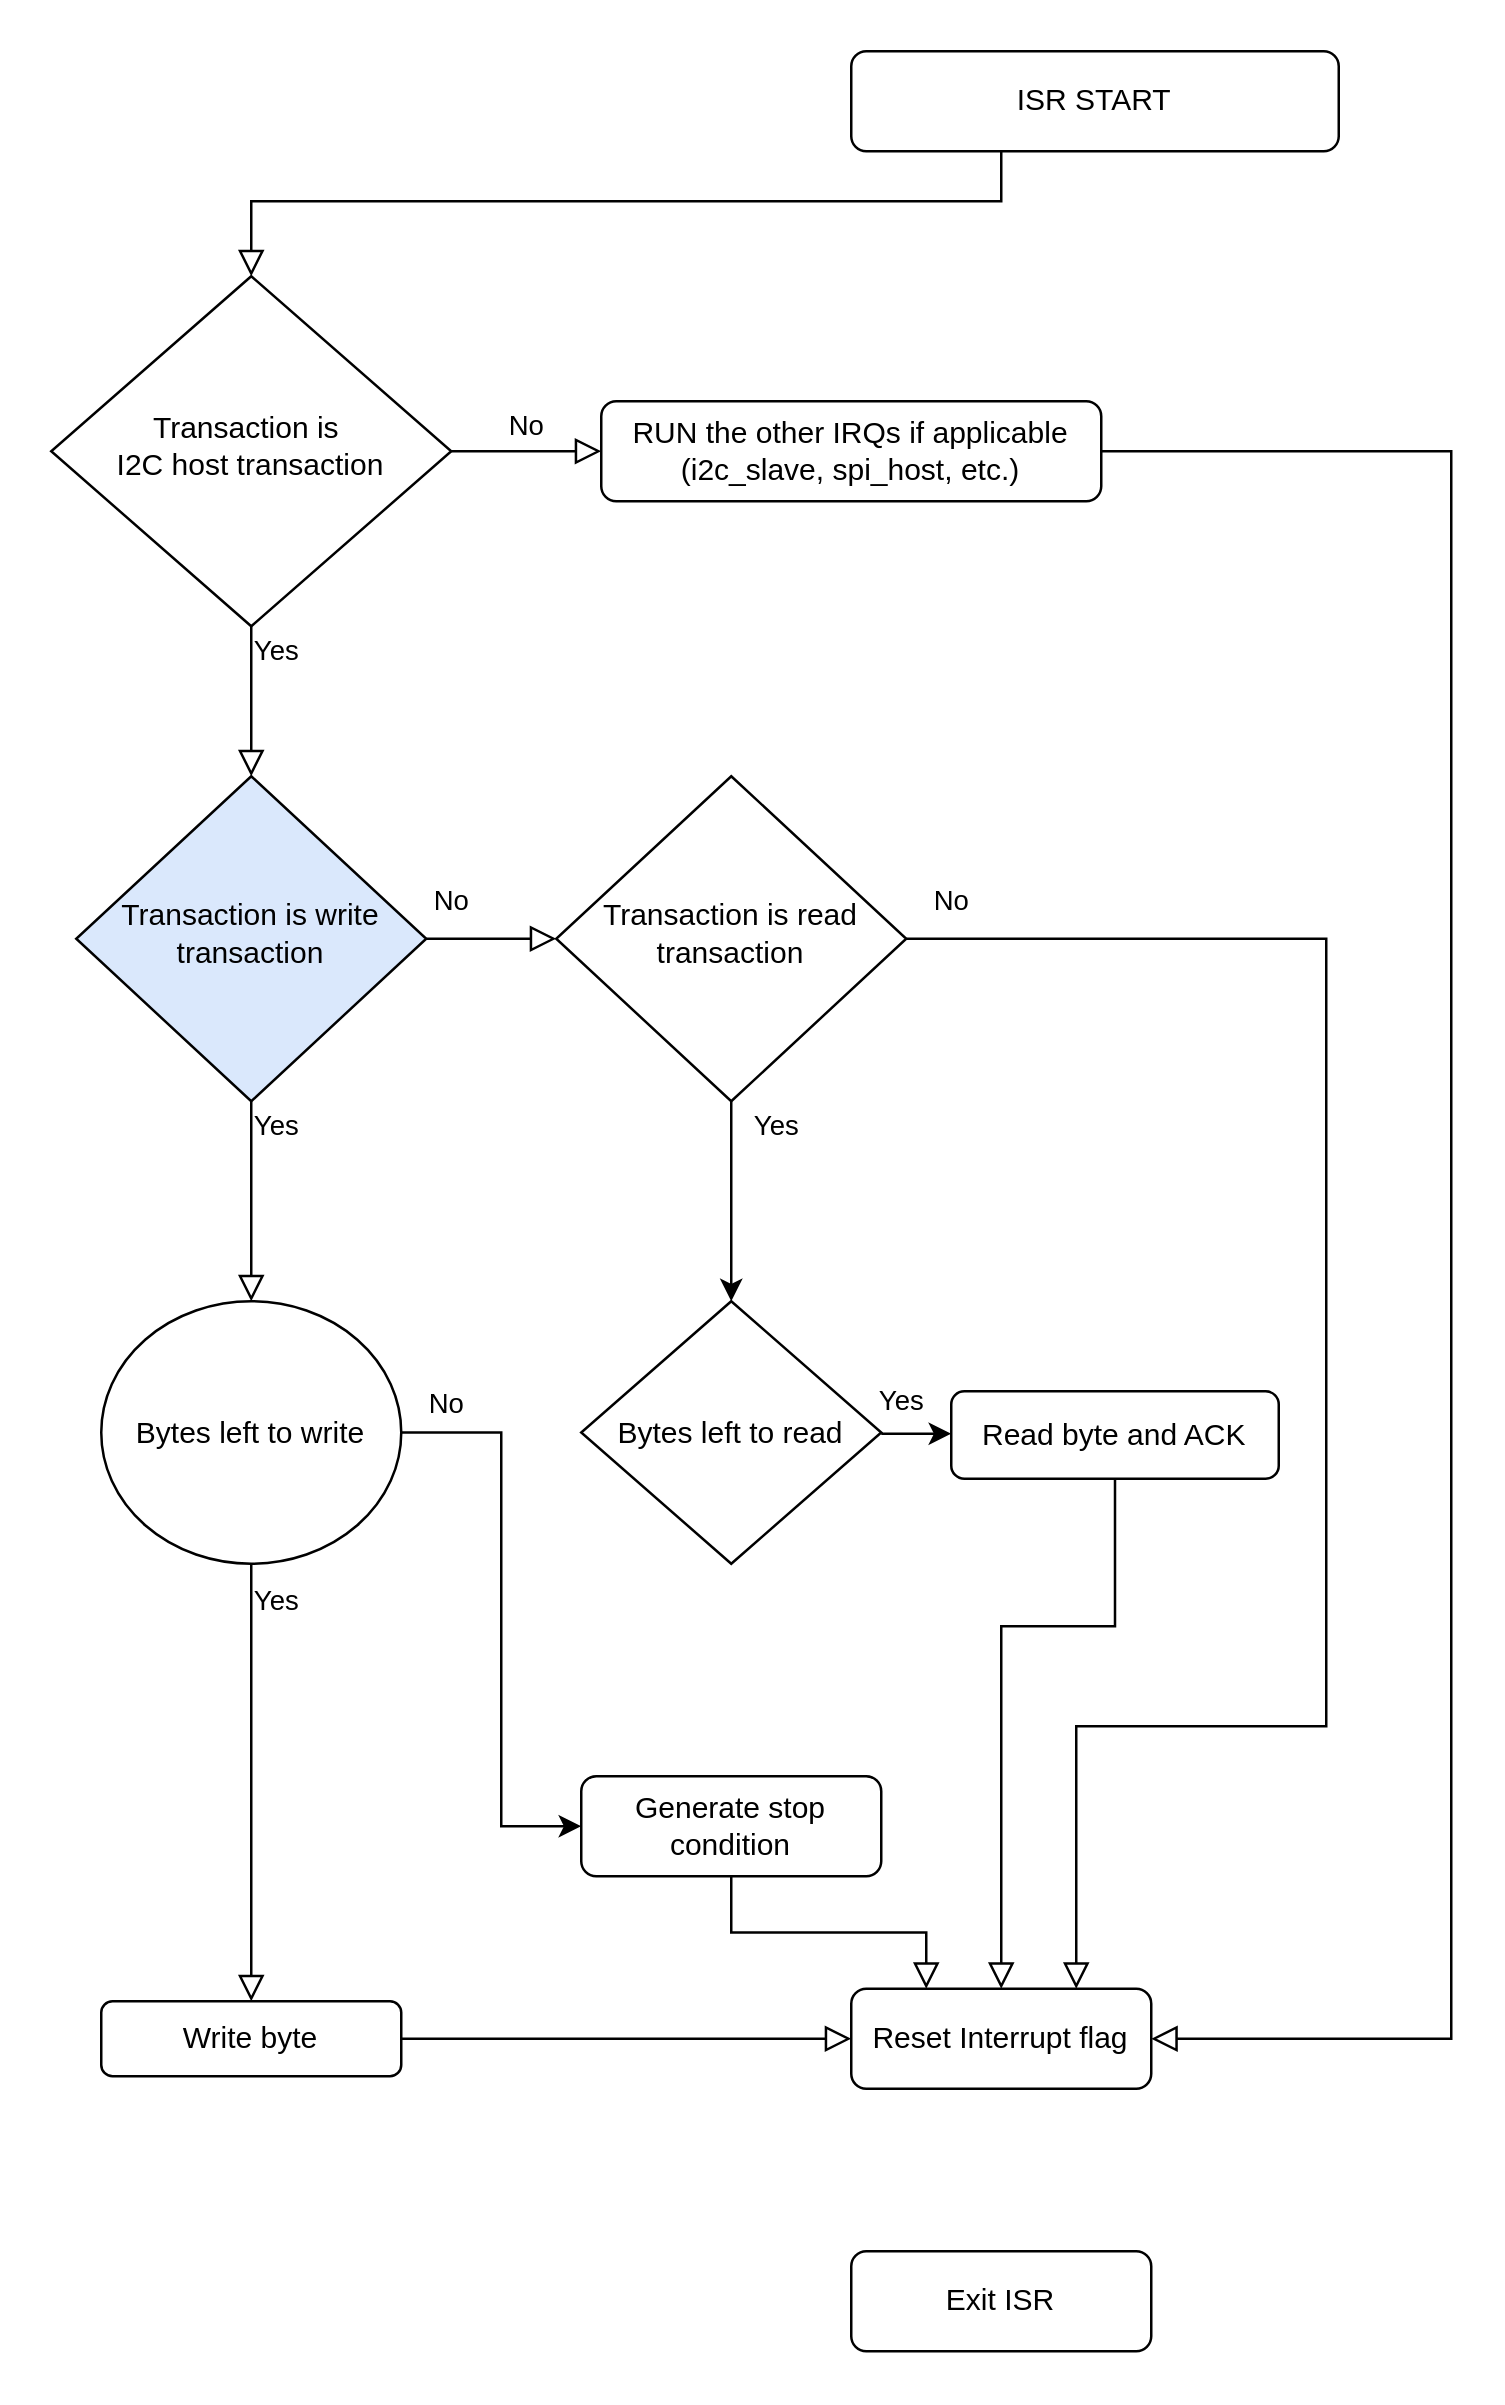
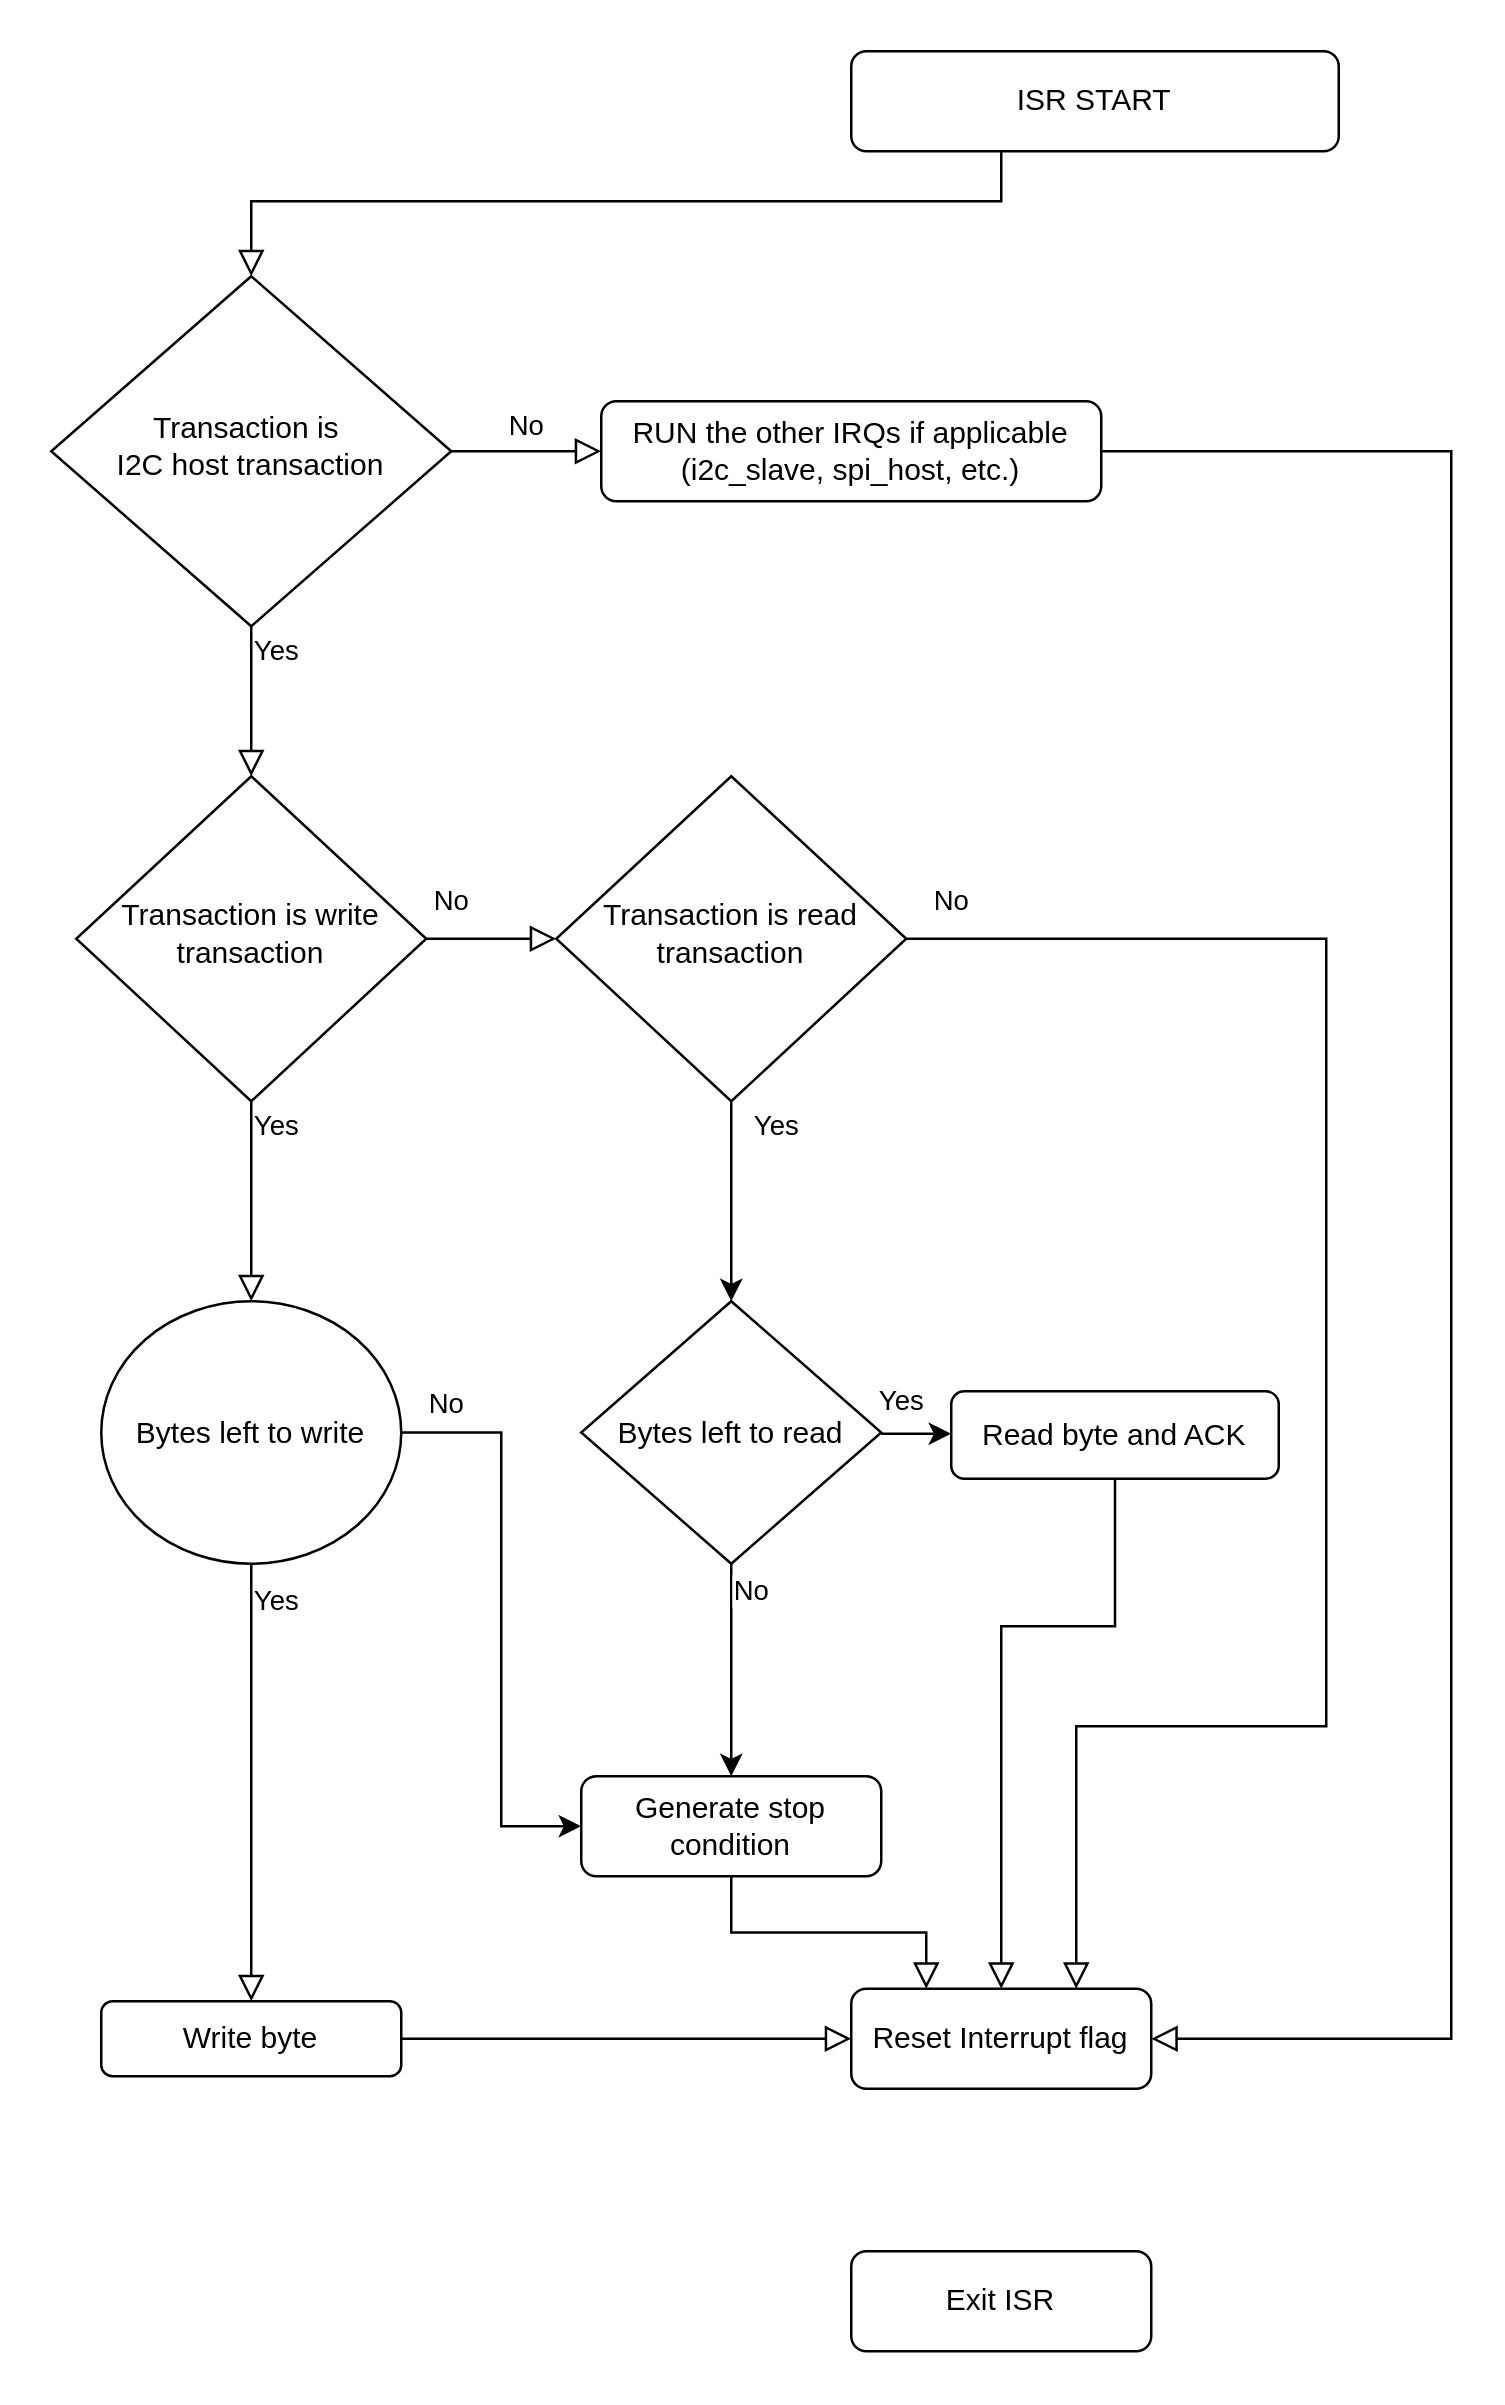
(251, 939) -> (251, 939)
none -> (731, 1662)
